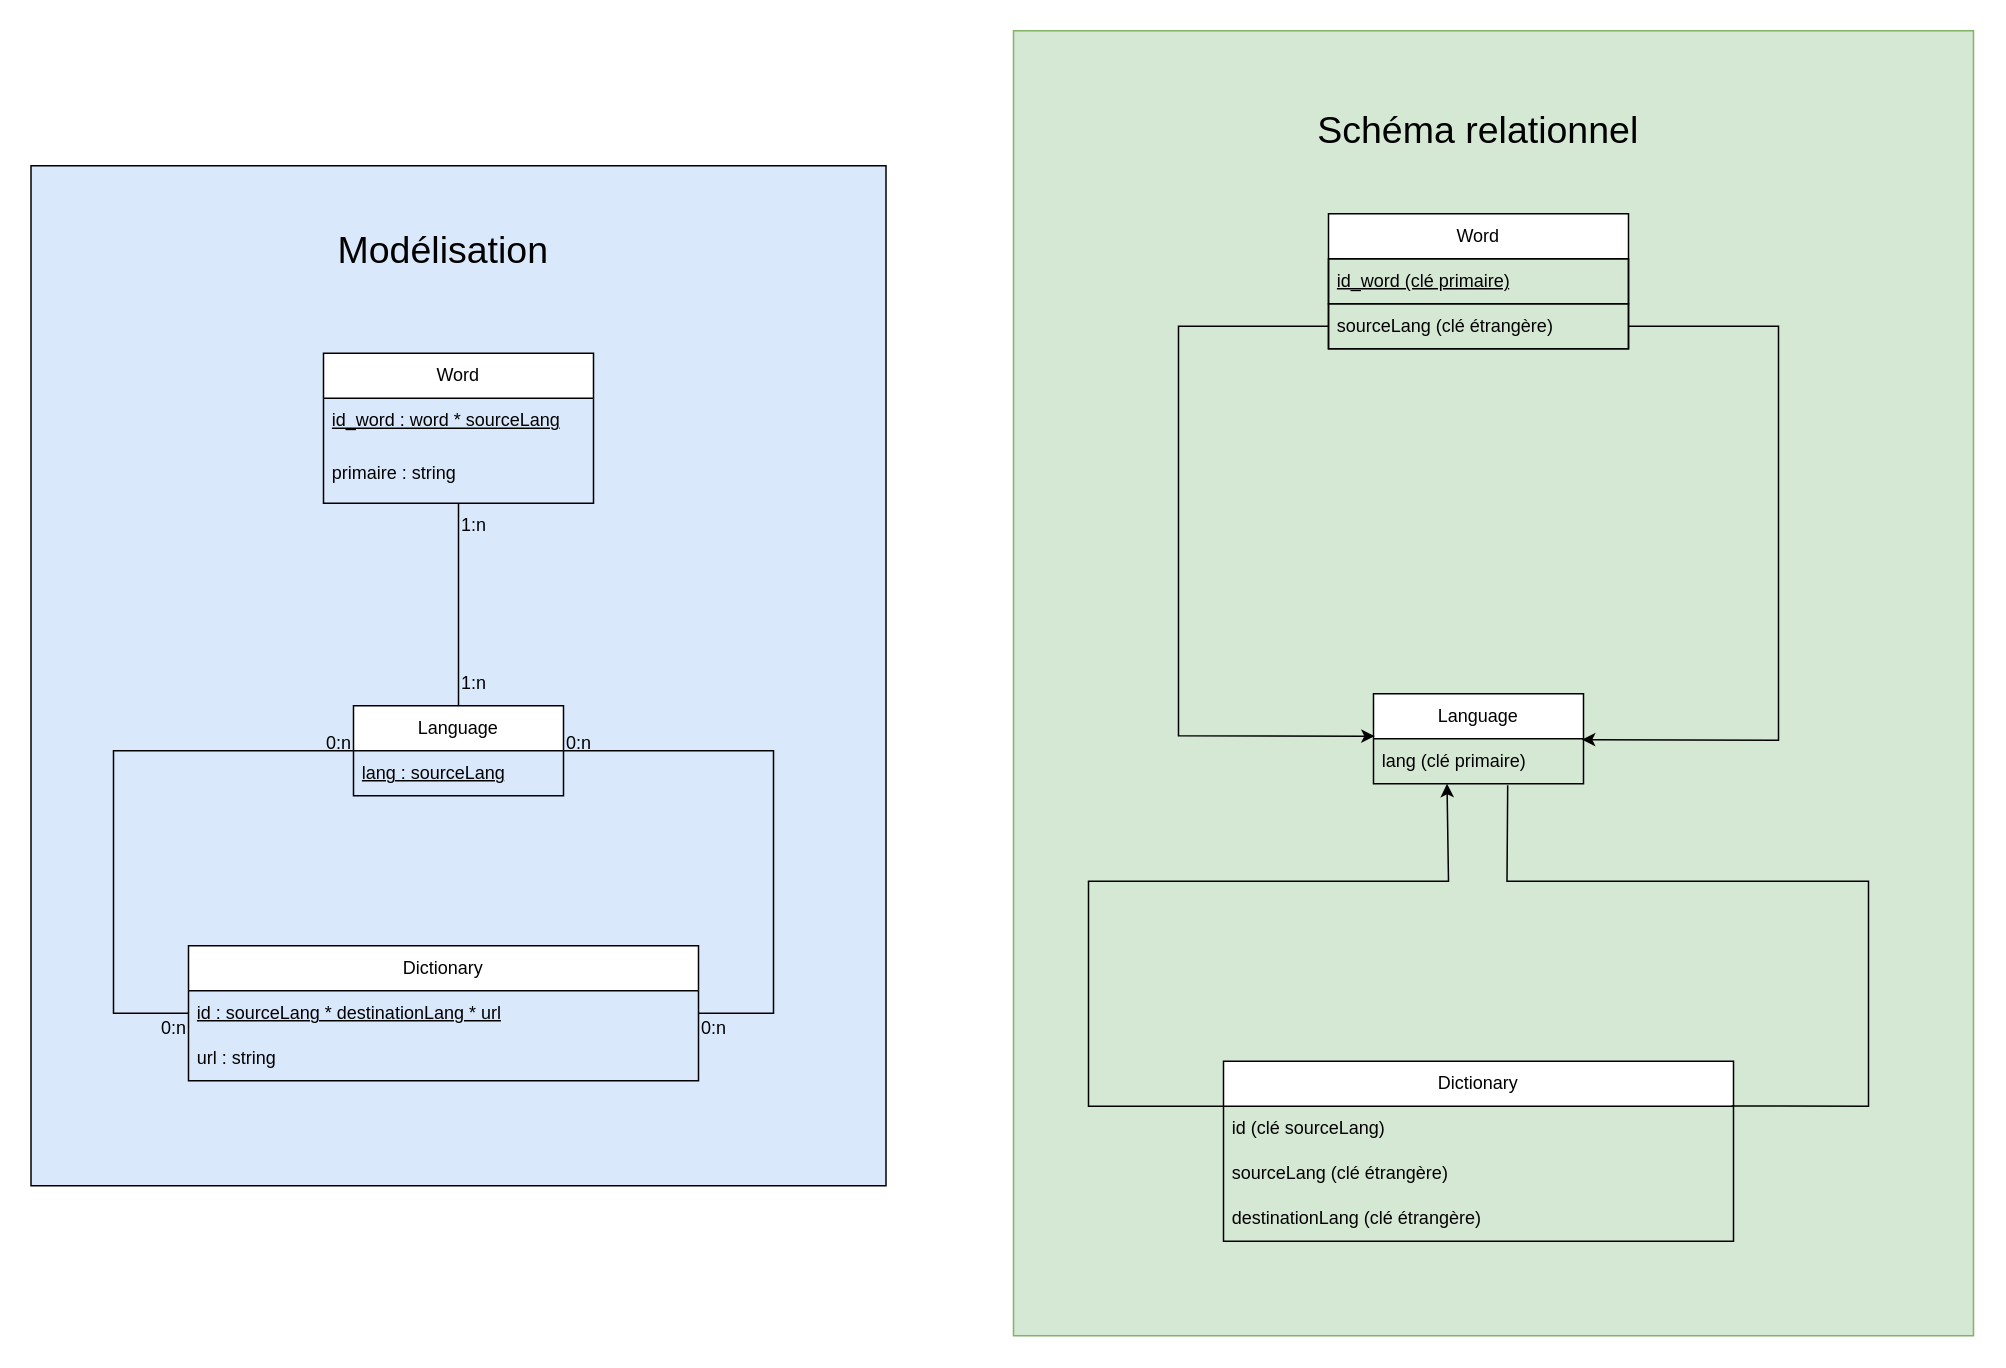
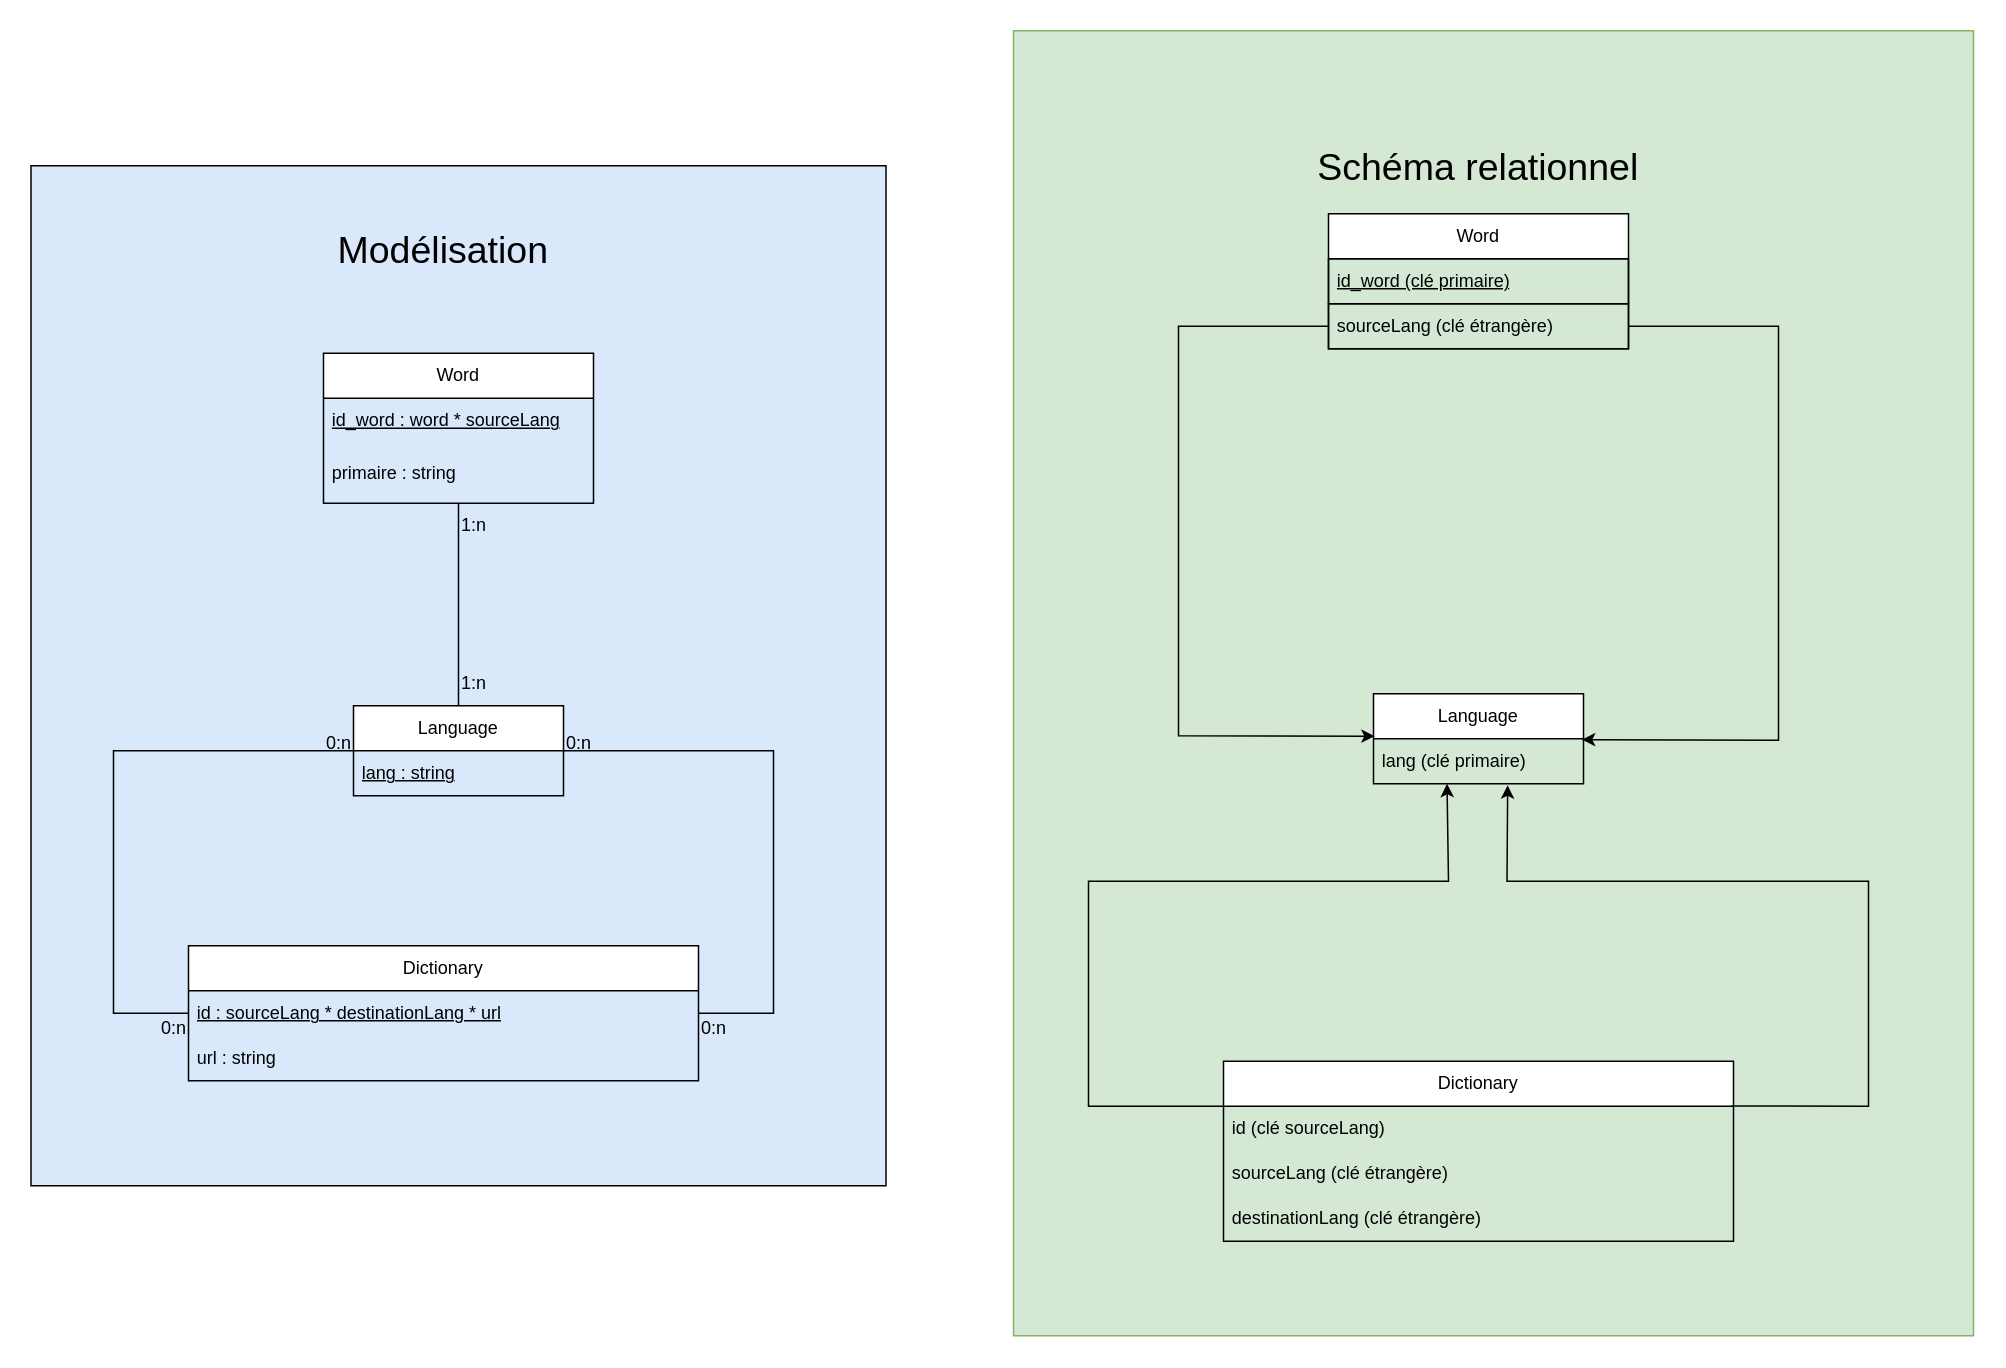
(1478, 128) -> (1478, 166)
(439, 773) -> (416, 773)
(1507, 792) -> (1507, 797)
